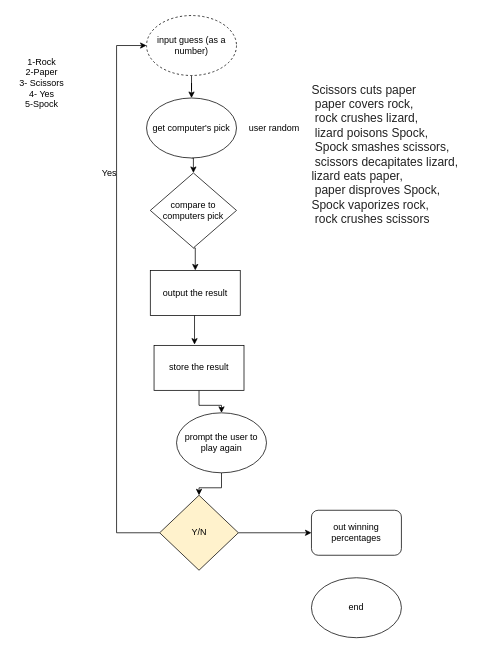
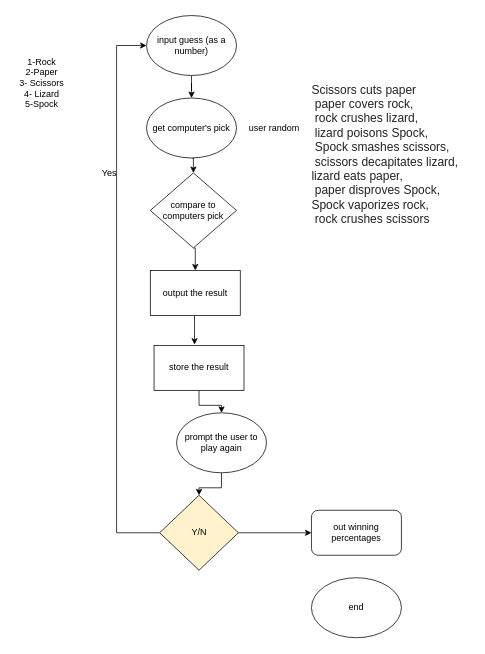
(192, 45) -> (192, 45)
(42, 83) -> (42, 83)
